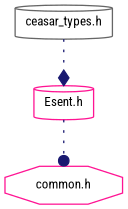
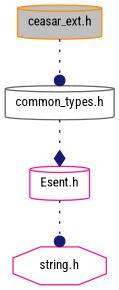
none -> (60, 22)
(64, 22) -> (60, 103)
(64, 185) -> (60, 266)
